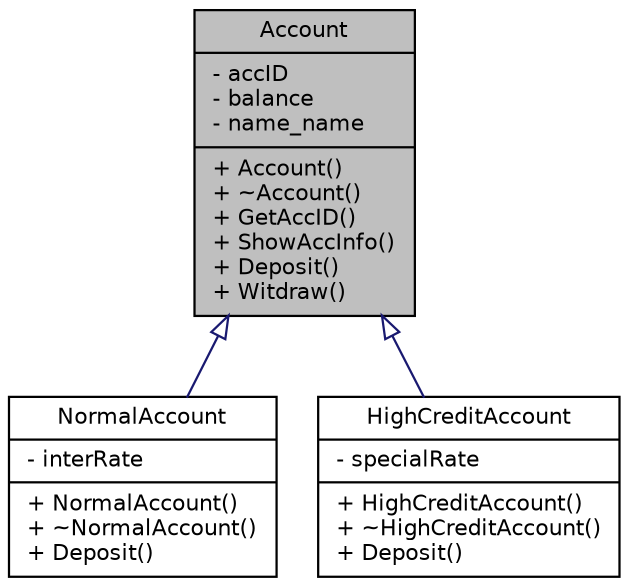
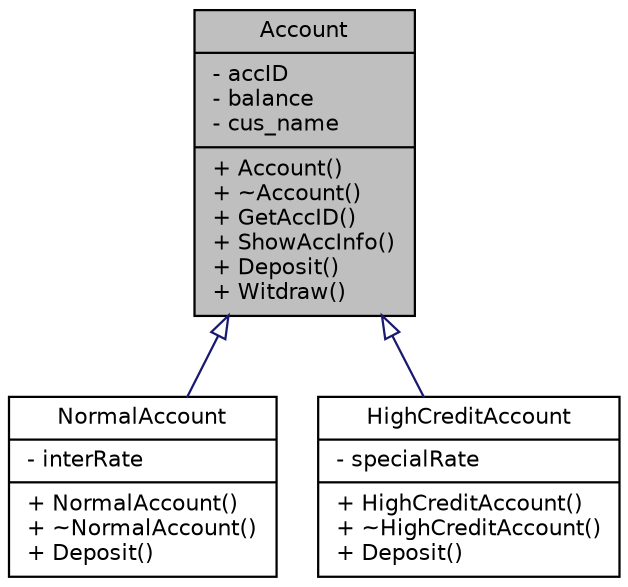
(289, 124) -> (277, 124)
